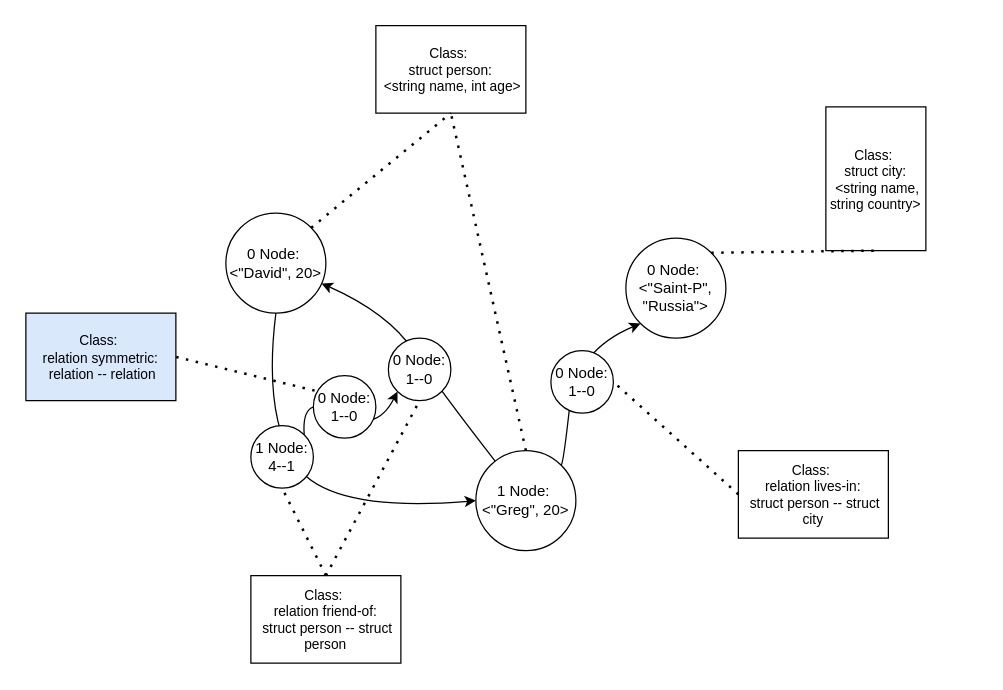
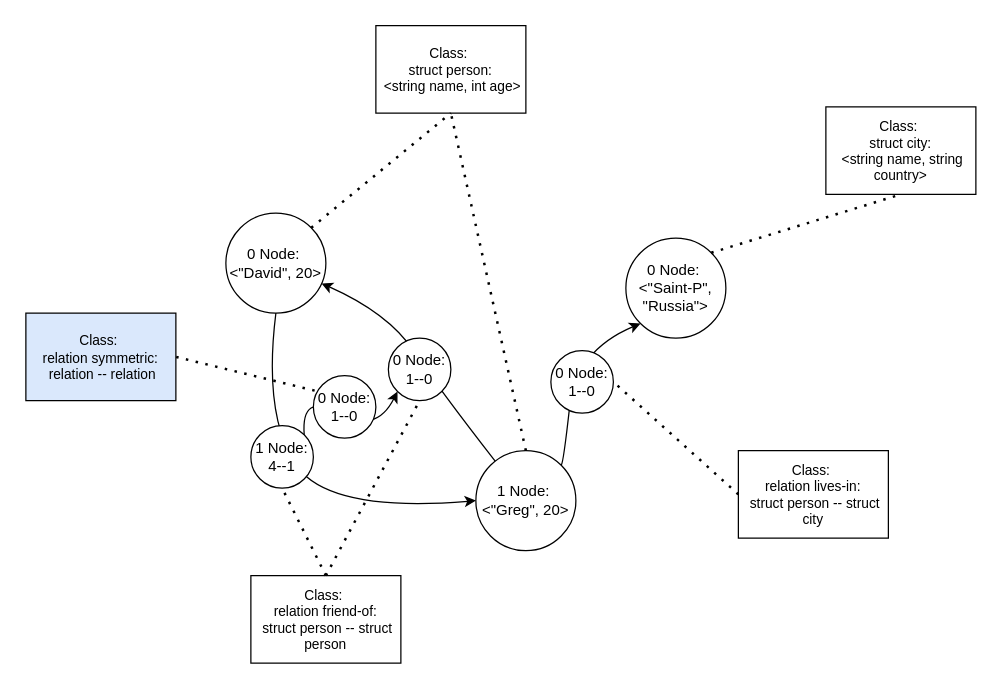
(876, 179) -> (901, 151)
